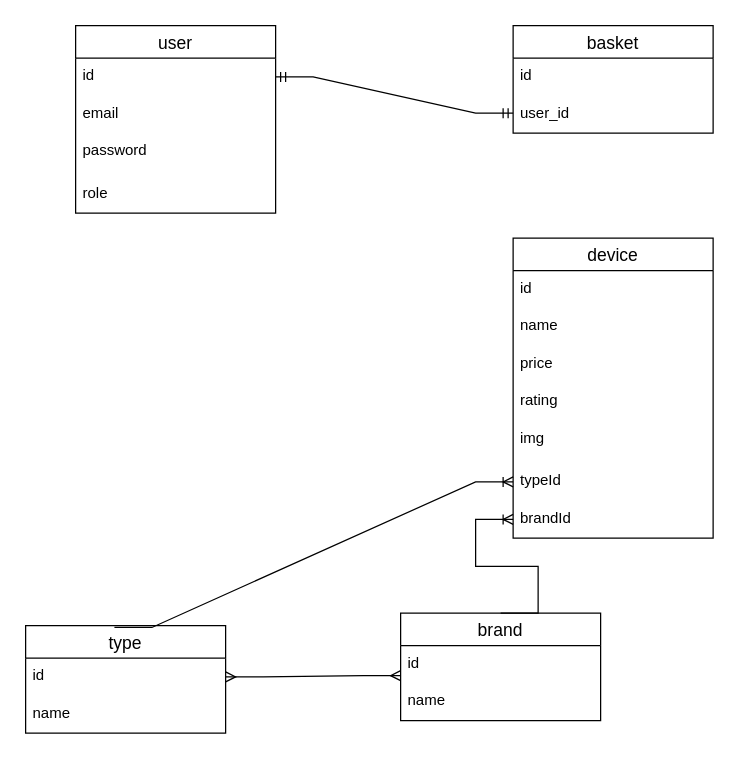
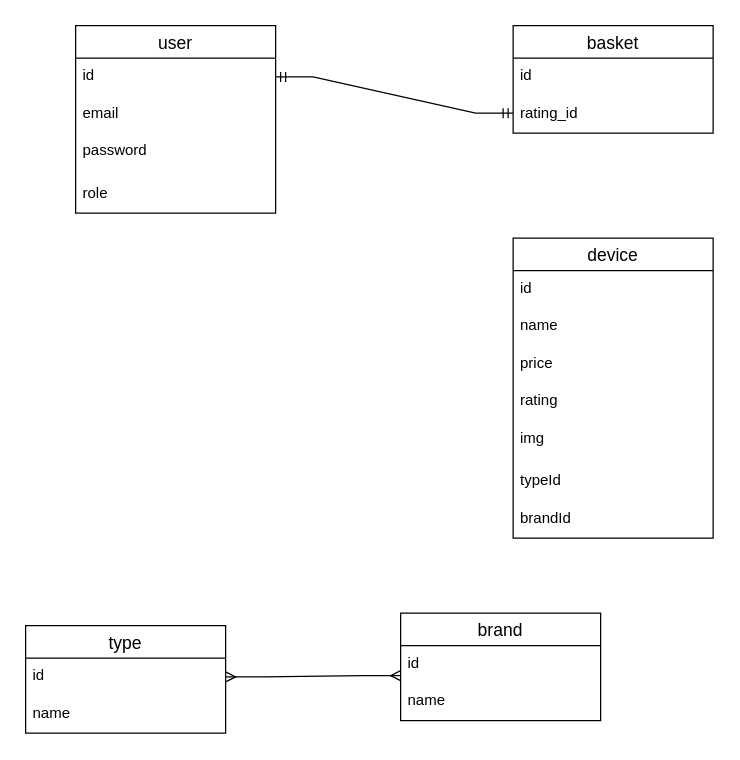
(547, 113) -> (554, 113)
(313, 555) -> none
(491, 566) -> none
